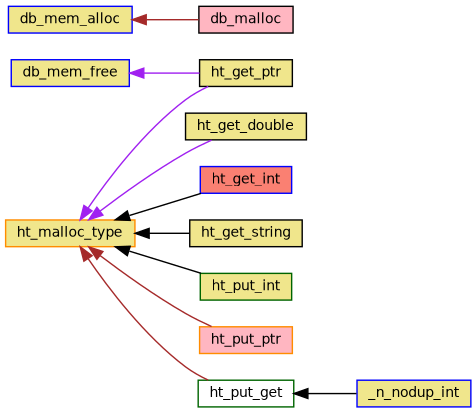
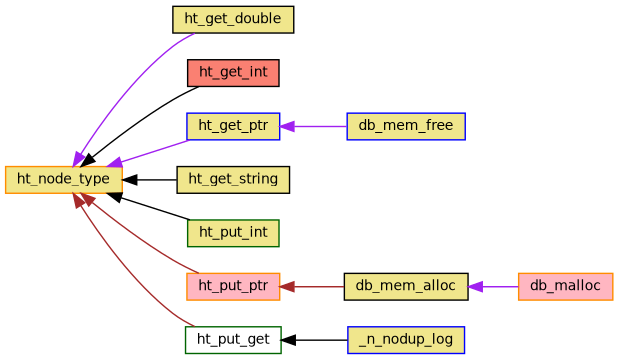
(70, 20) -> (406, 287)
(172, 20) -> (500, 287)
(246, 20) -> (566, 287)
(172, 73) -> (320, 127)
(246, 73) -> (233, 127)
(246, 180) -> (233, 73)
(70, 233) -> (64, 180)
none -> (319, 287)
(414, 394) -> (406, 340)
